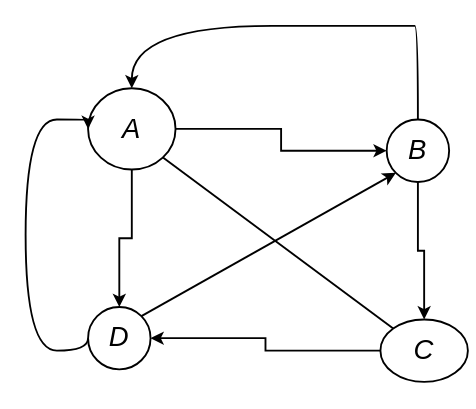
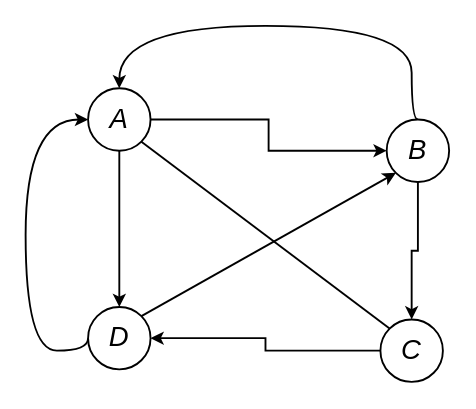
(132, 129) -> (119, 119)
(424, 351) -> (412, 351)
